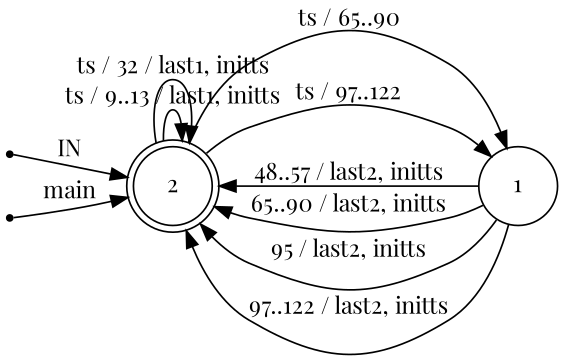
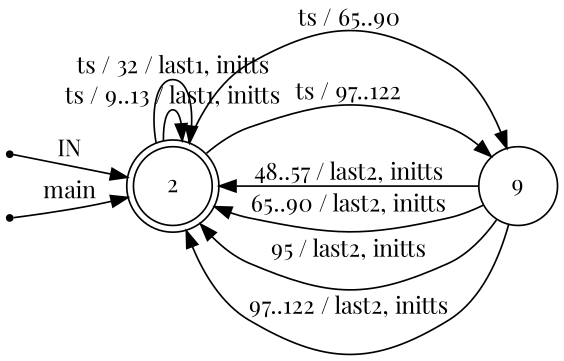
(518, 186) -> (518, 186)
